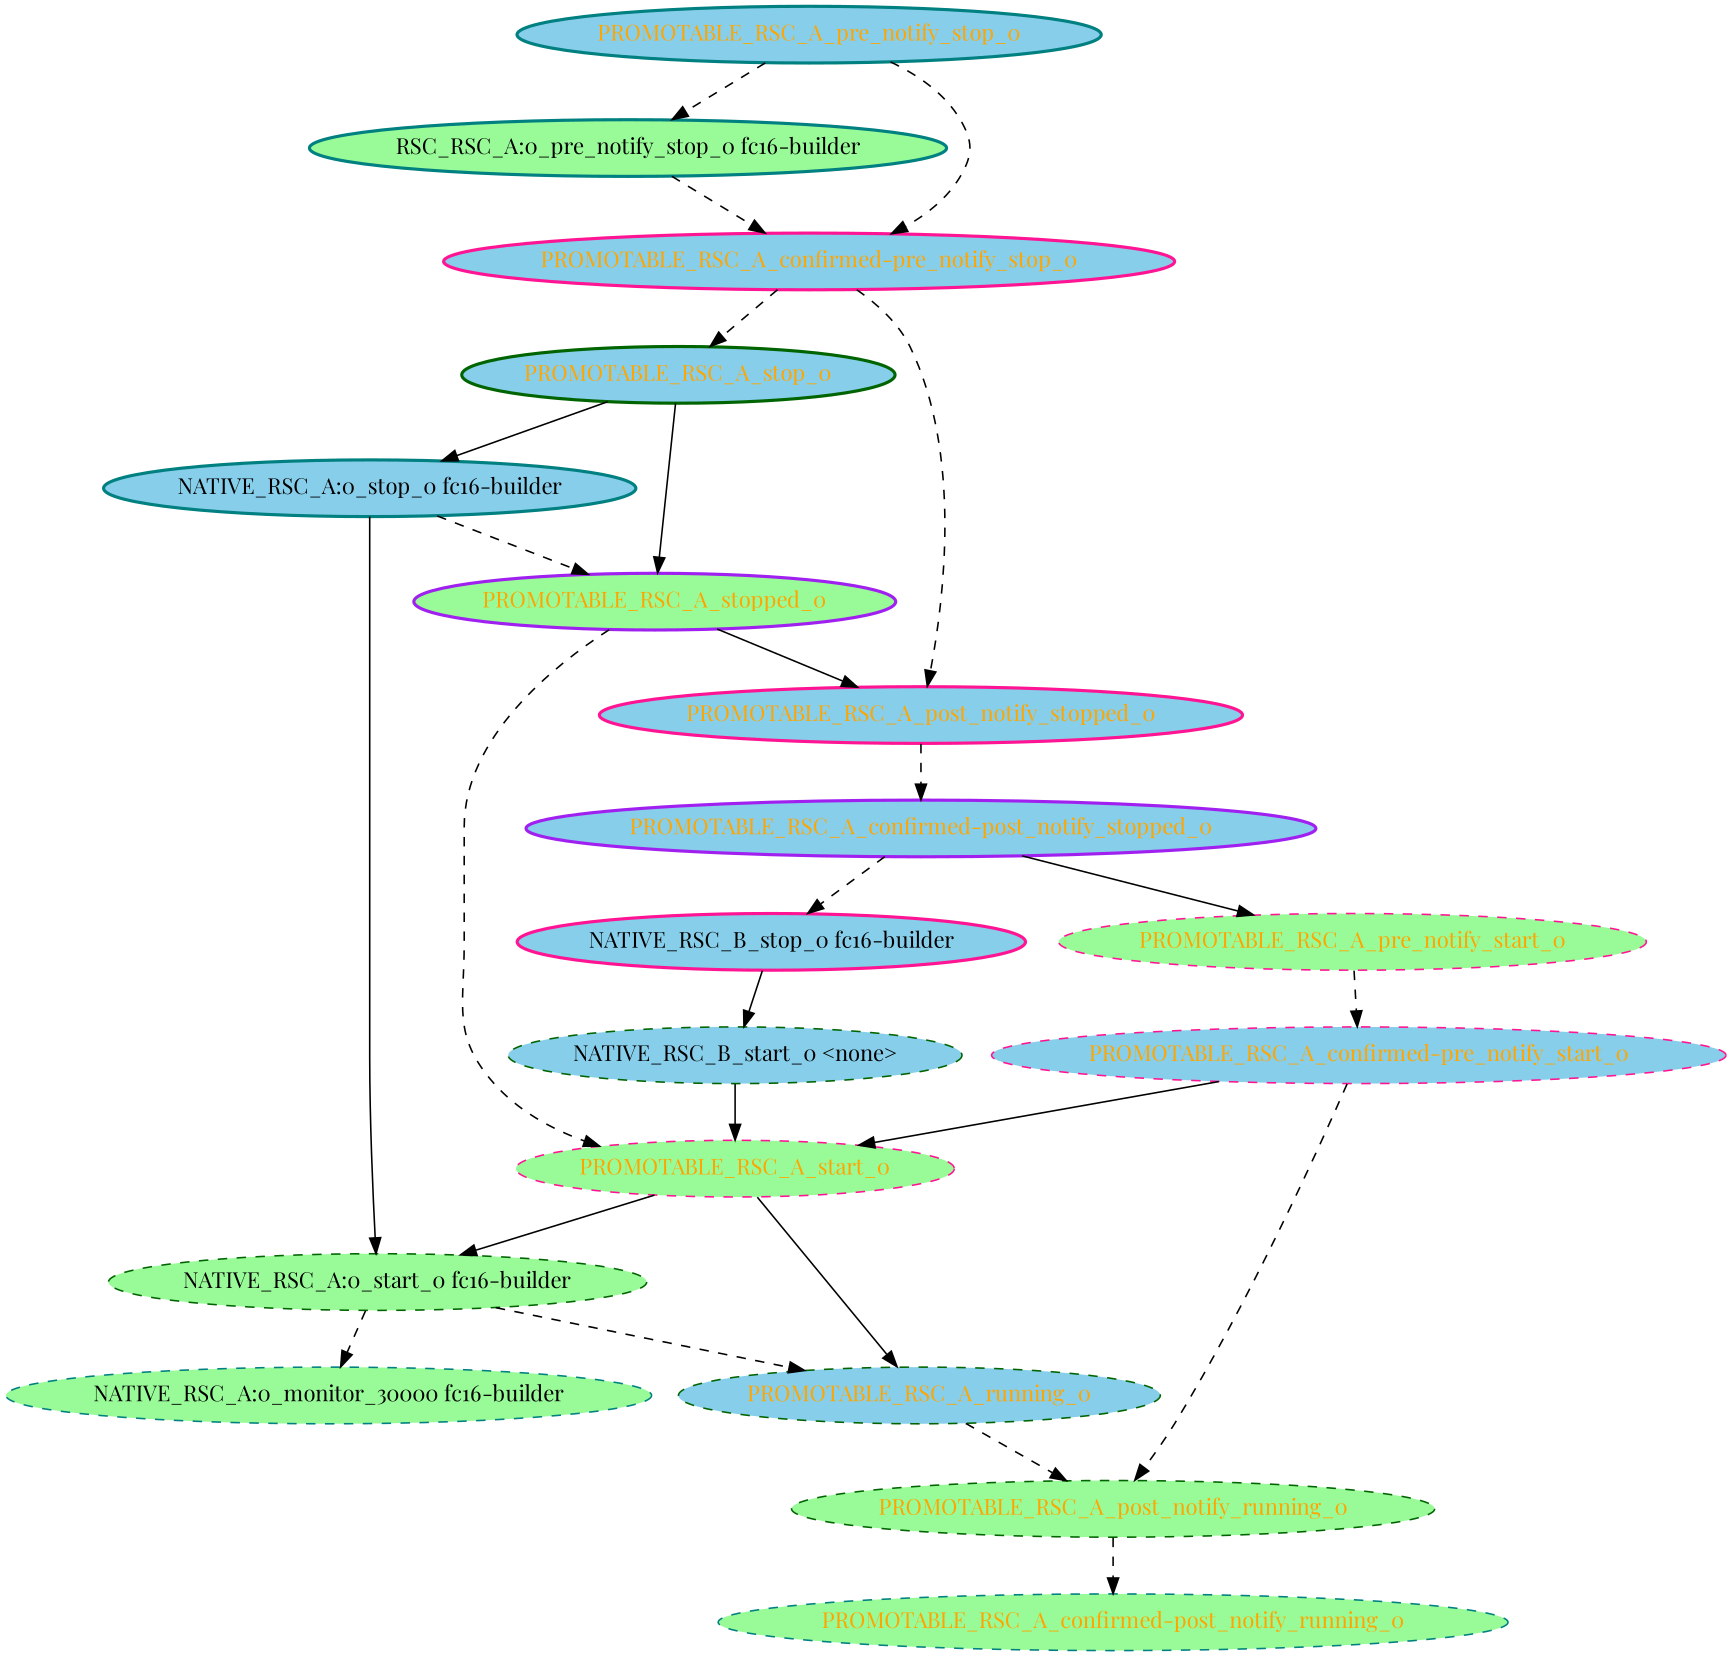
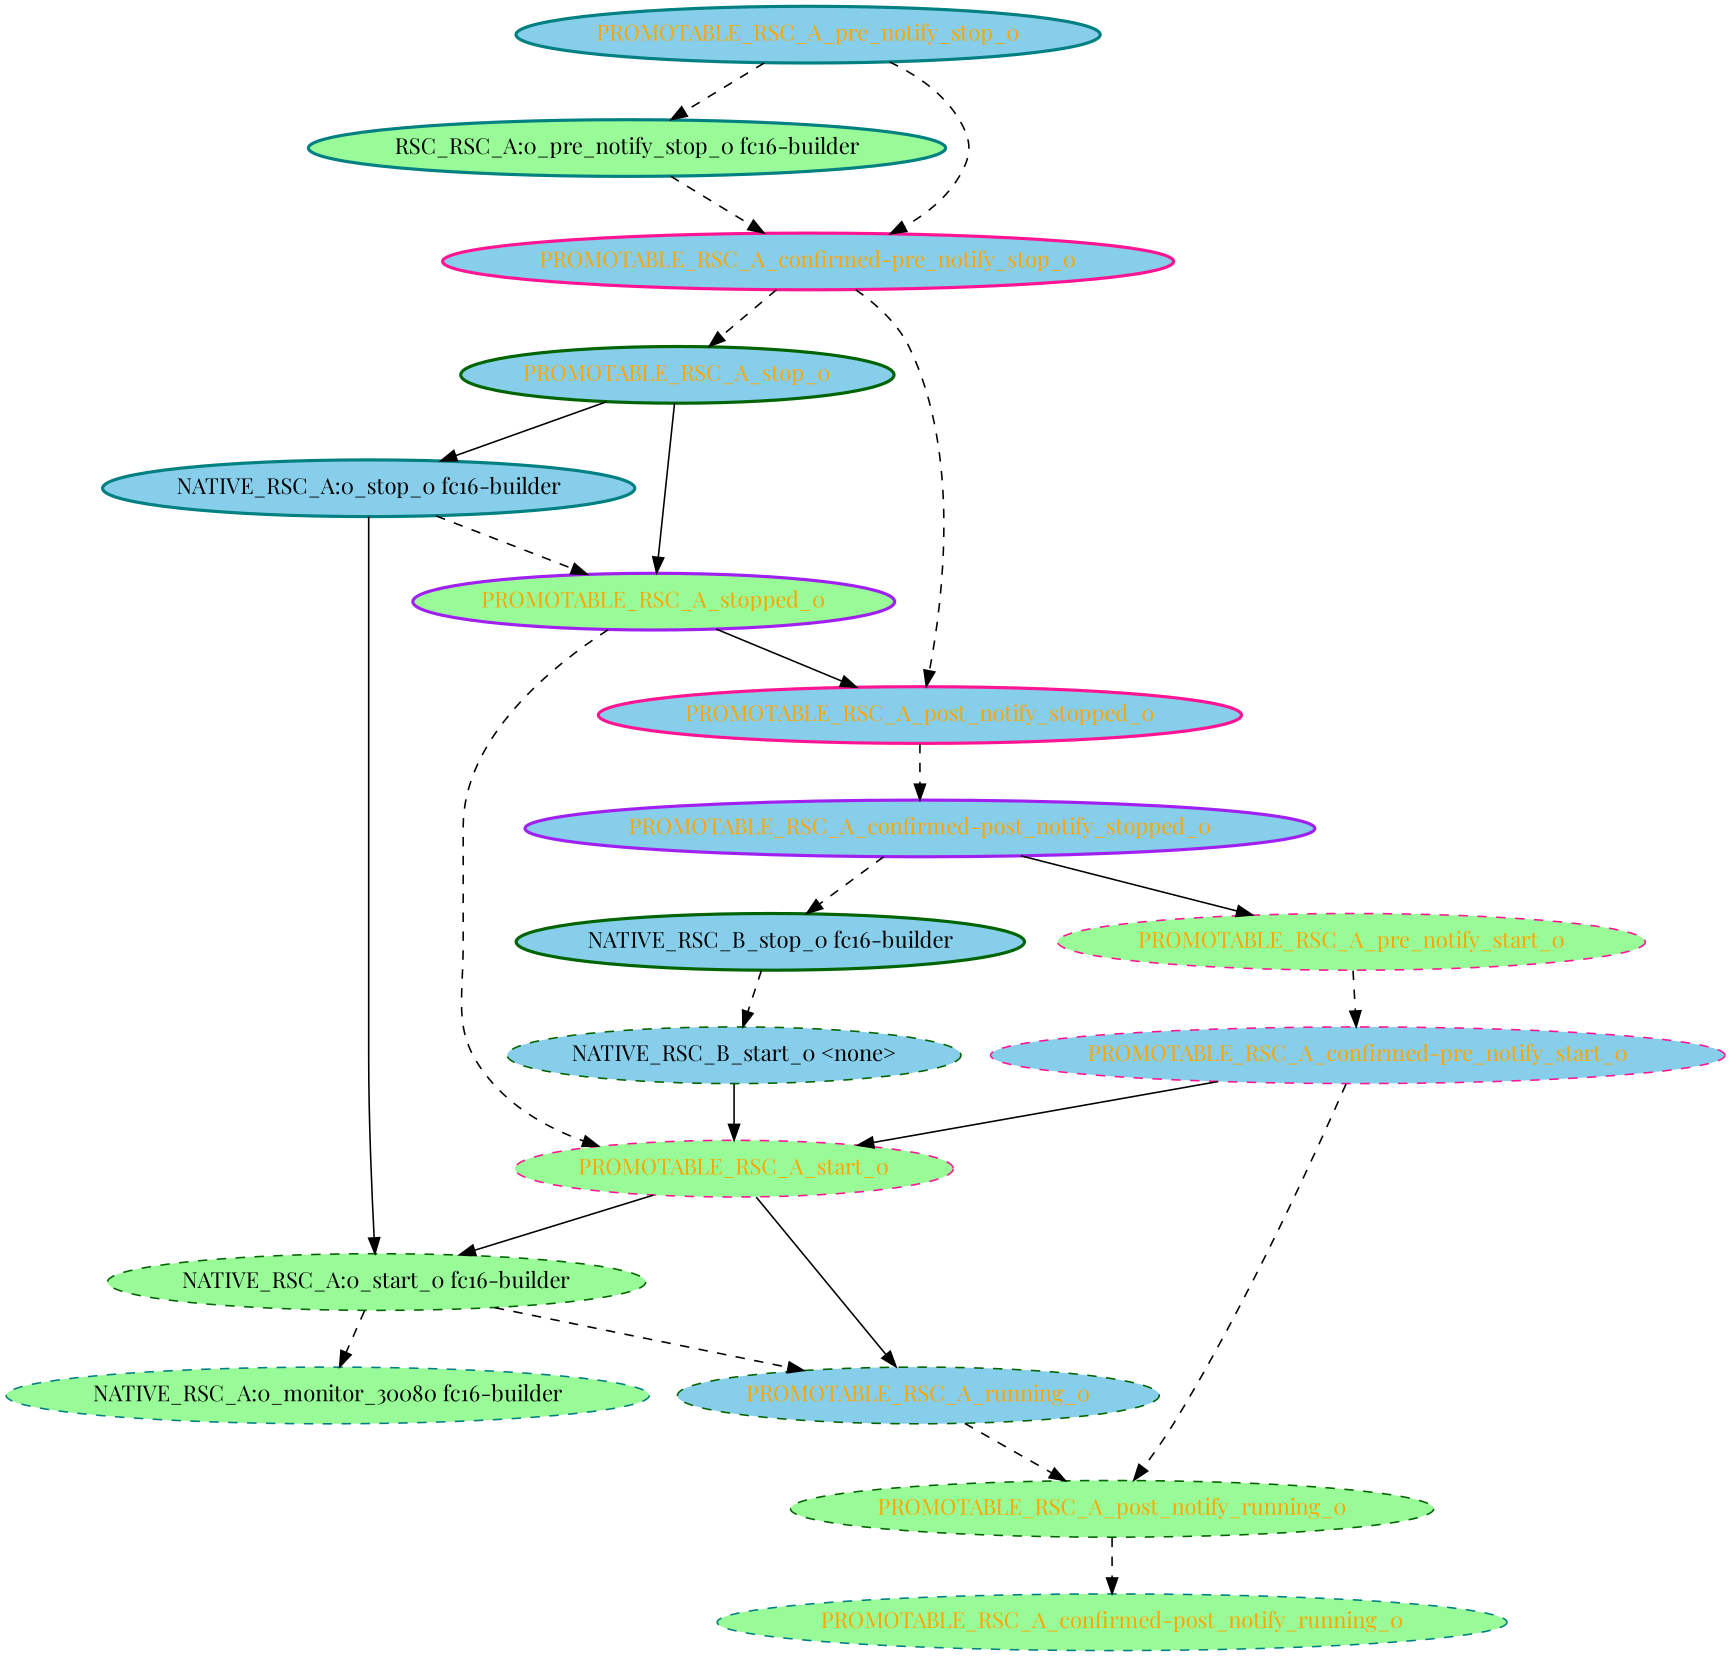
(771, 942) -> (770, 942)
(756, 991) -> (755, 991)
(329, 1395) -> (328, 1395)
